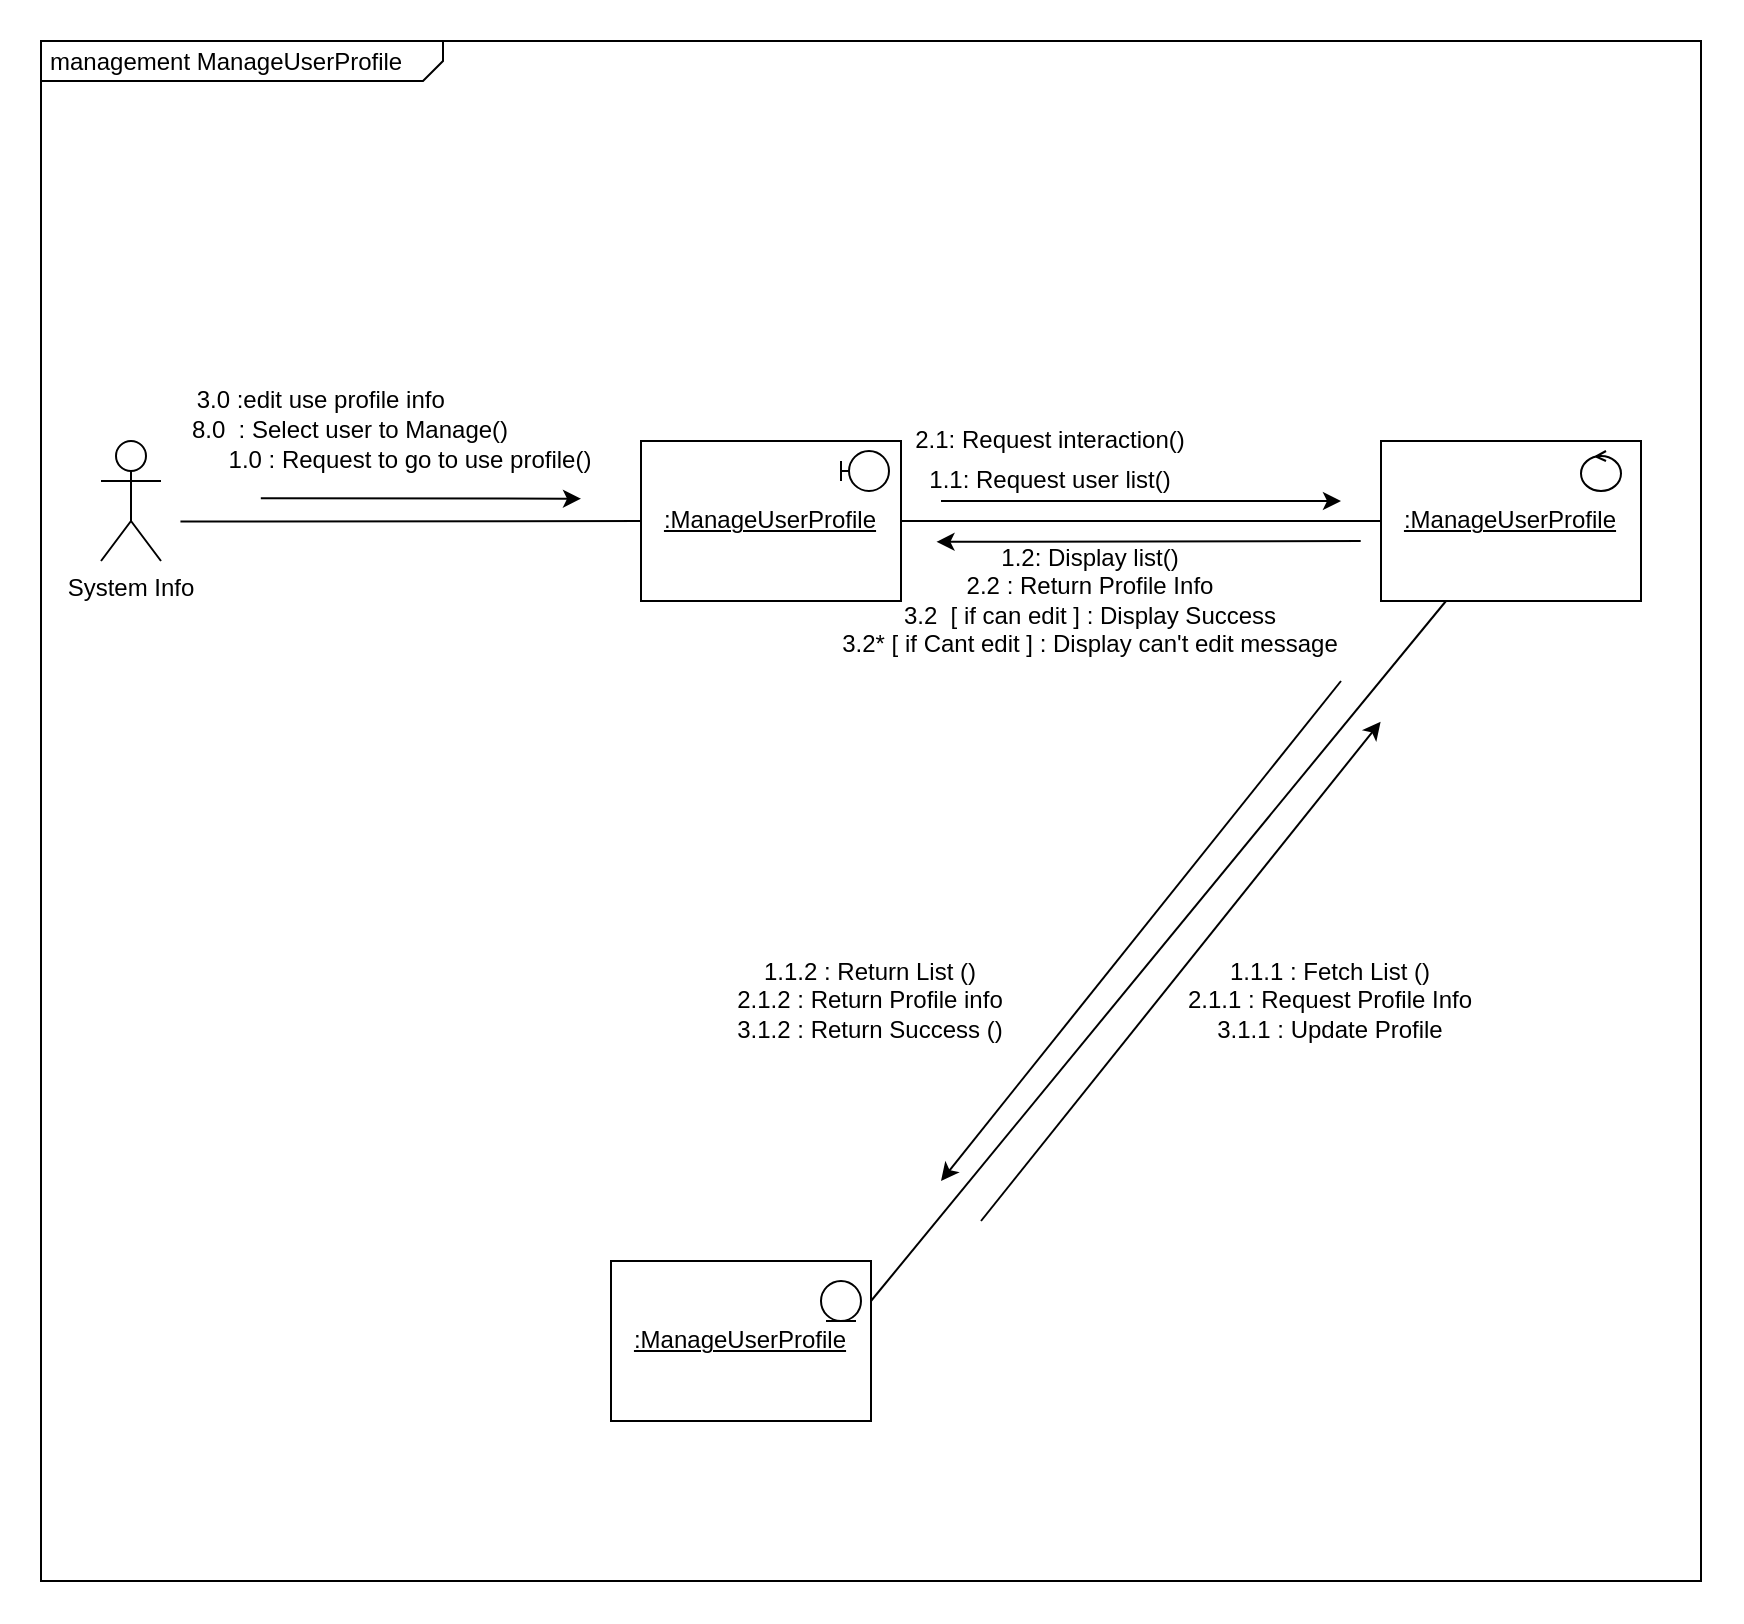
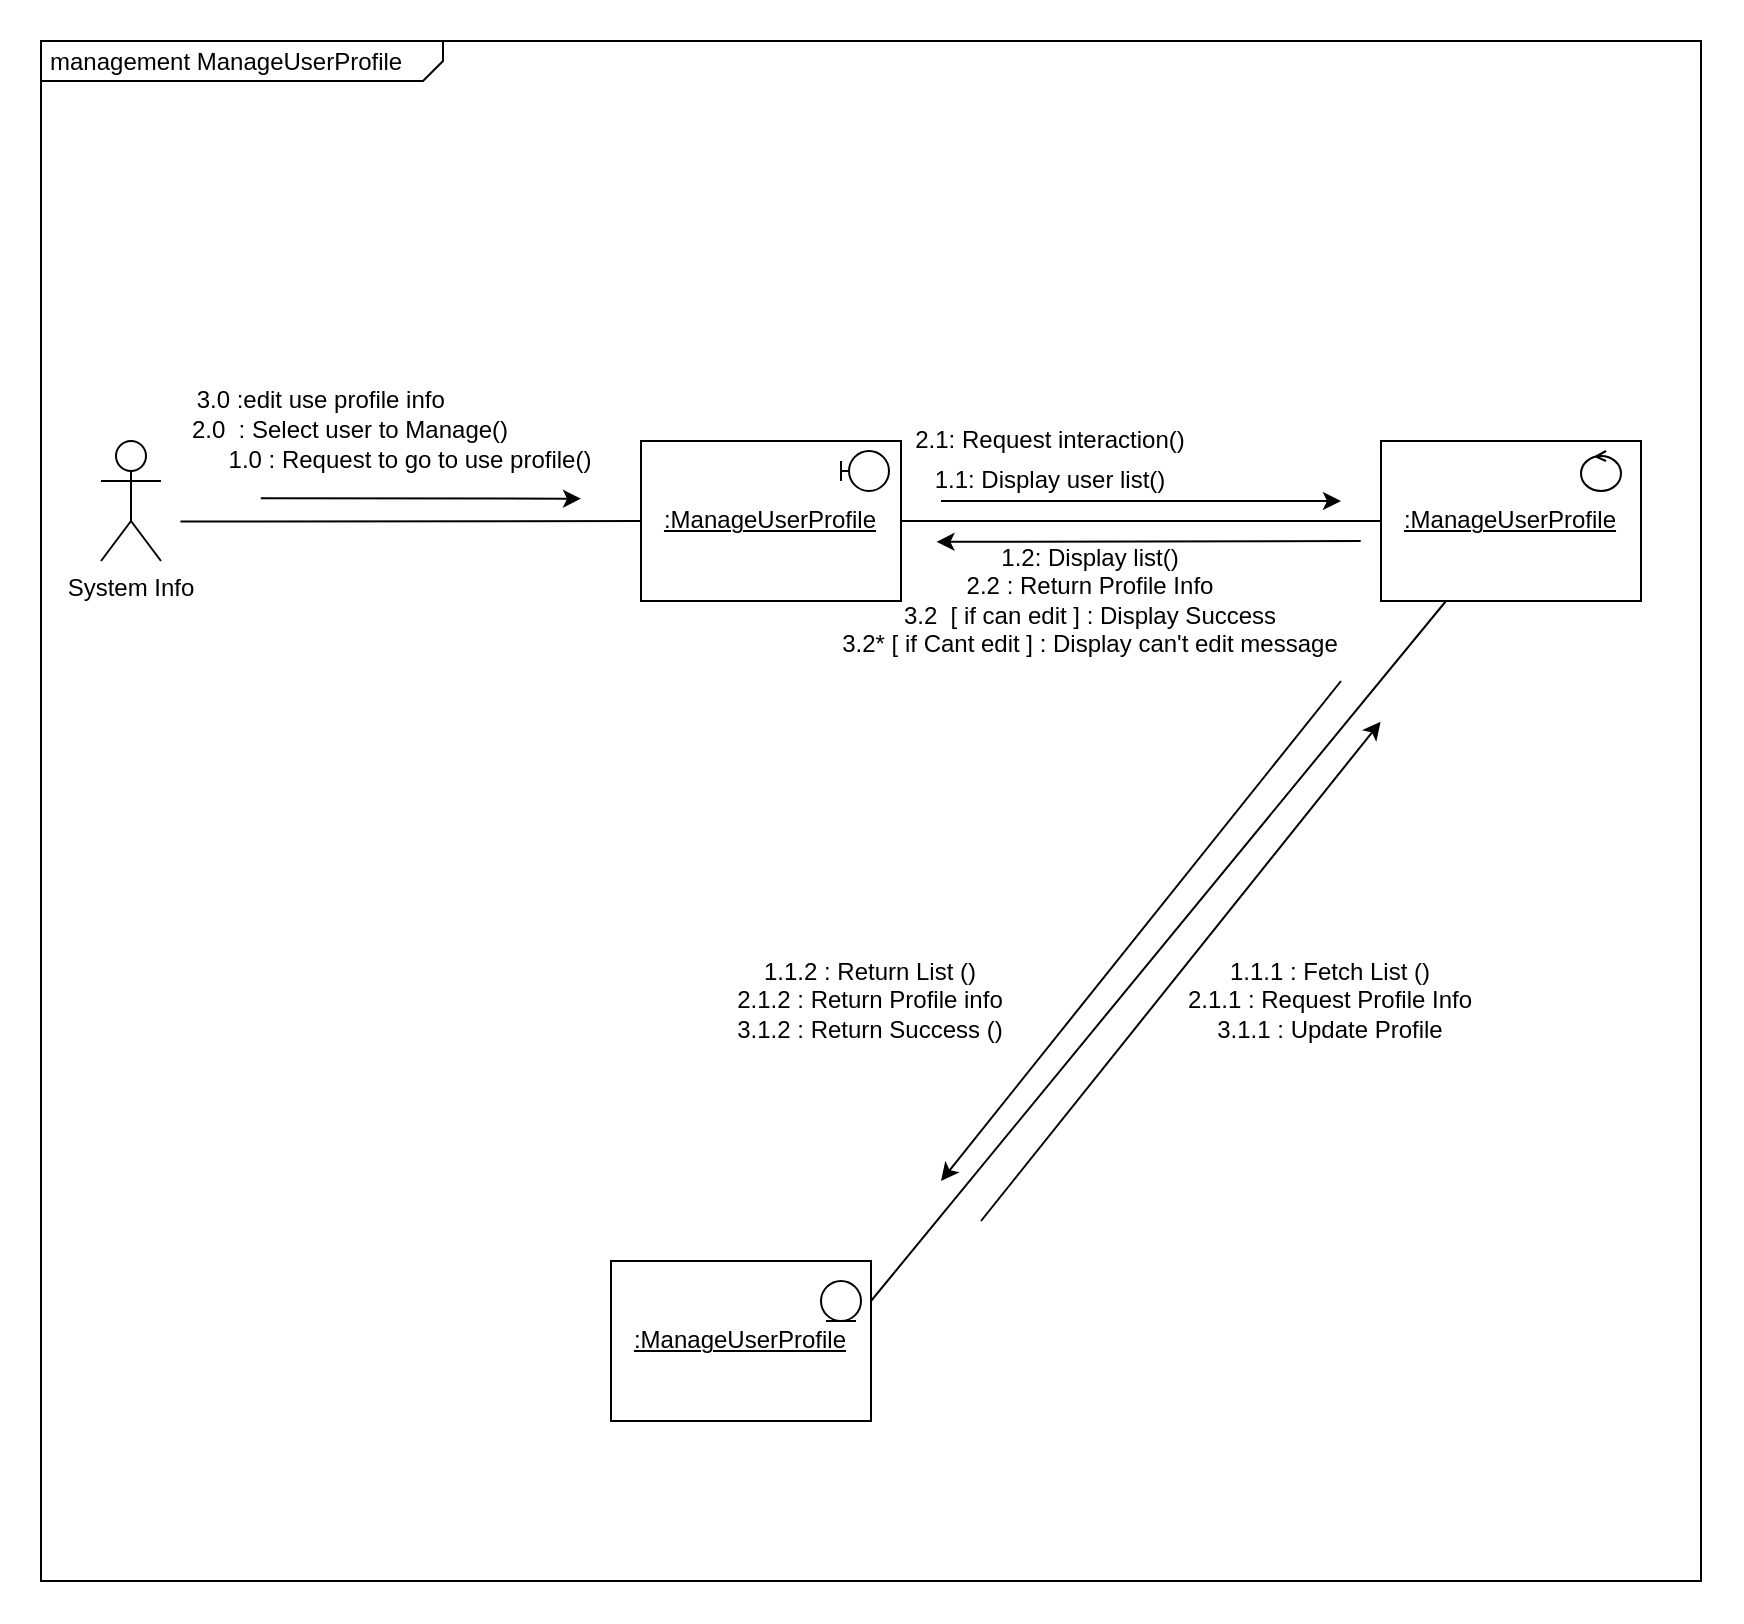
(351, 431) -> (351, 431)
(1051, 481) -> (1051, 481)
